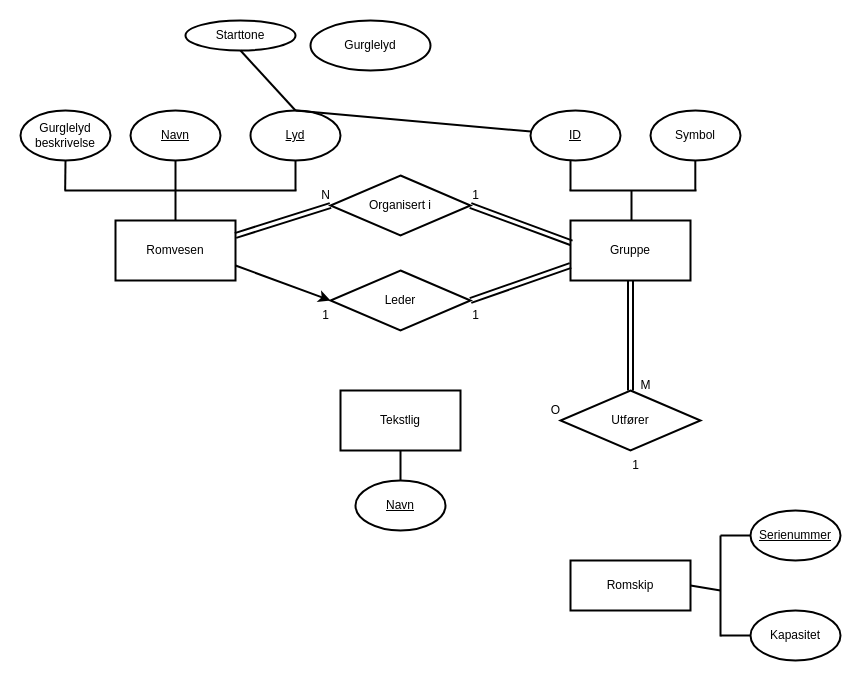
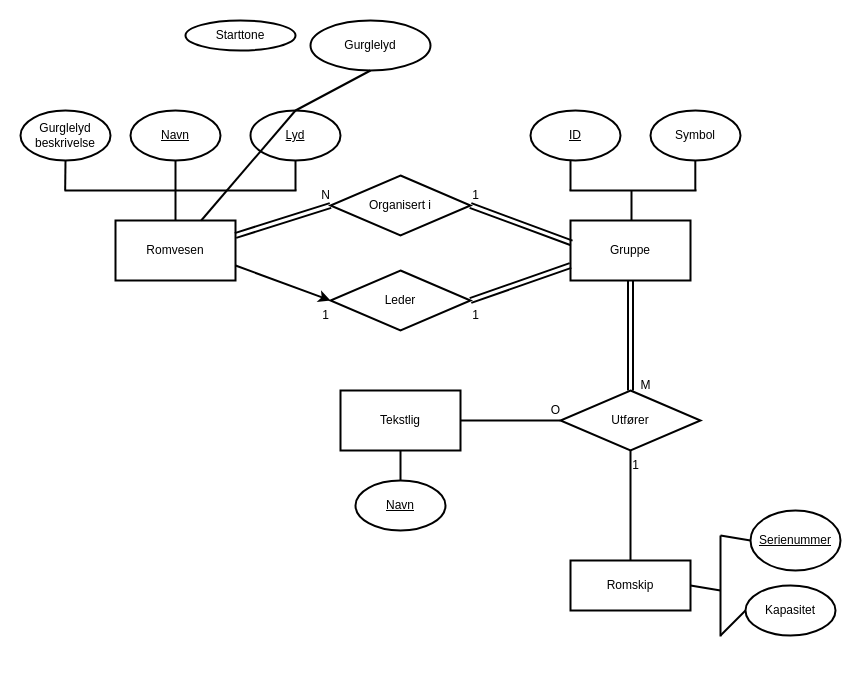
(268, 80) -> (248, 166)
(421, 122) -> (333, 91)
none -> (510, 421)
none -> (631, 506)
(796, 536) -> (796, 541)
(796, 636) -> (791, 611)
